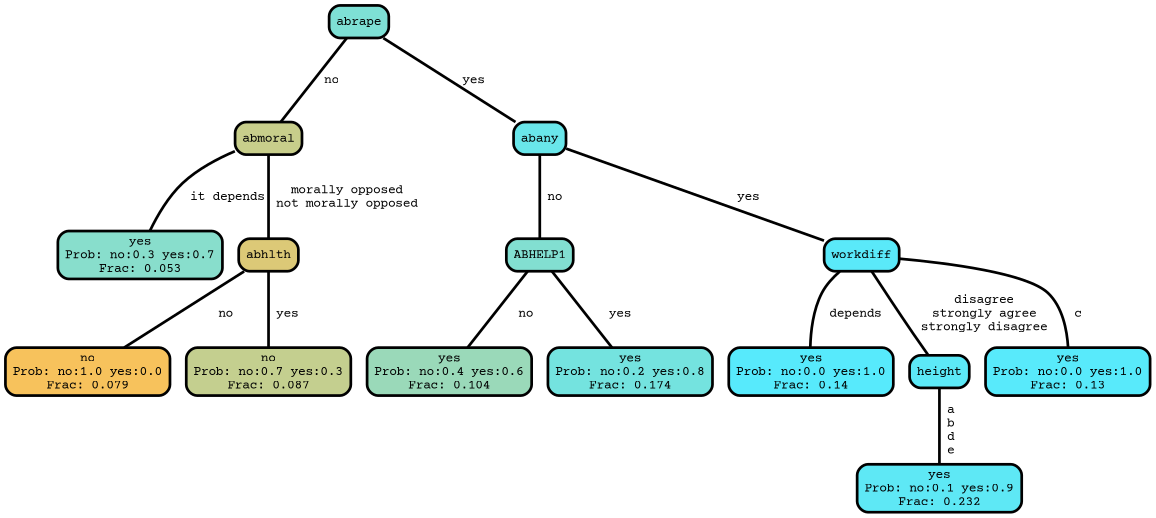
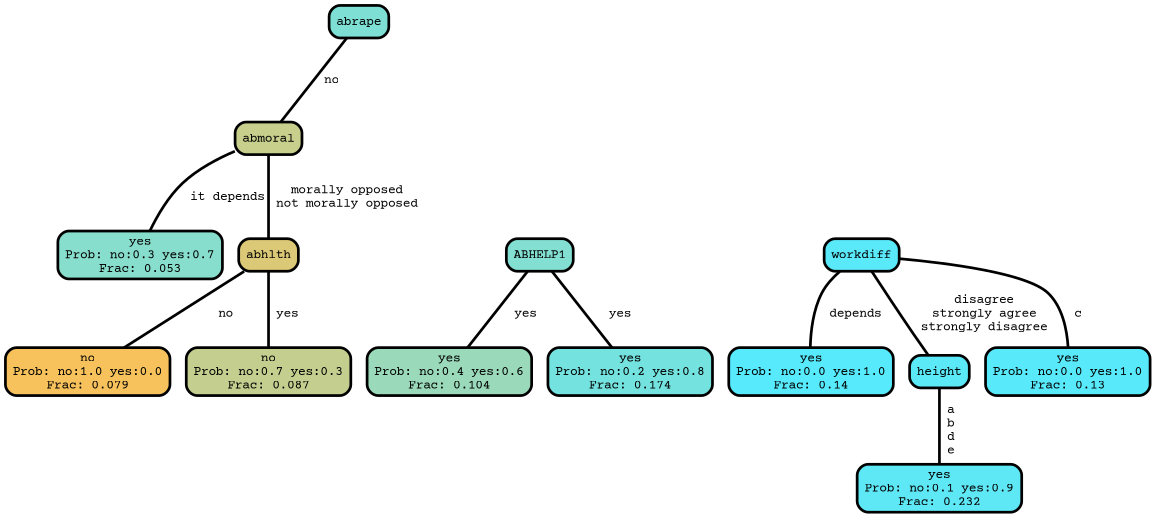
(540, 138) -> none
(522, 313) -> (522, 313)
